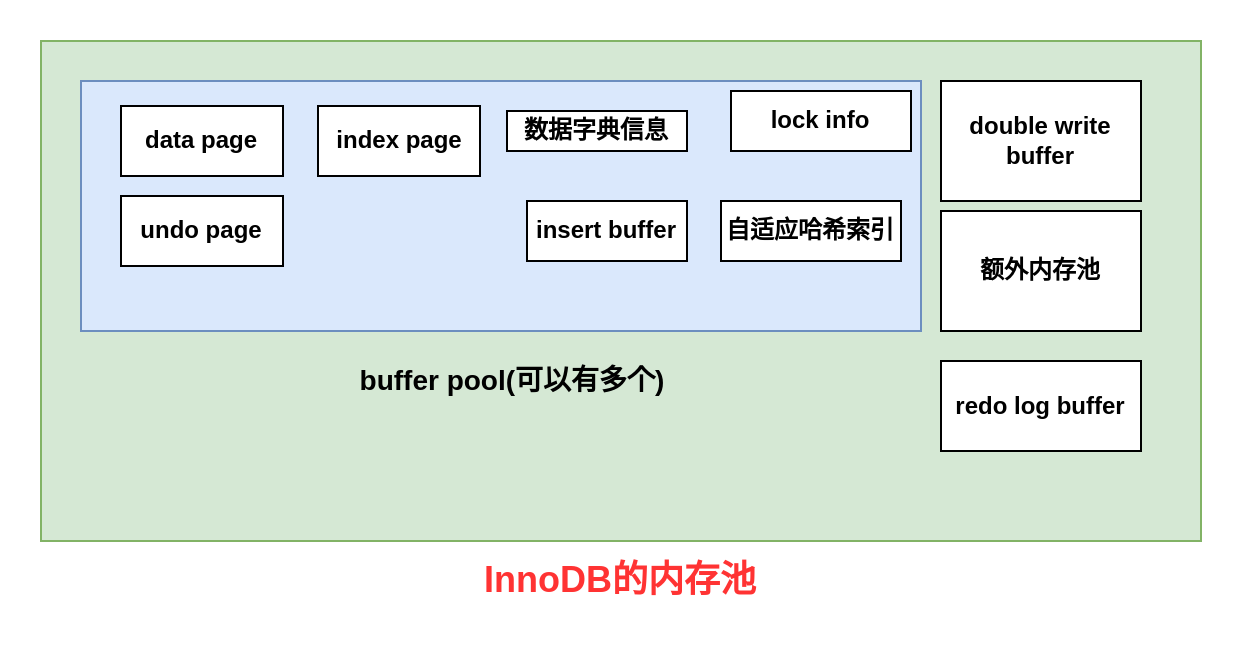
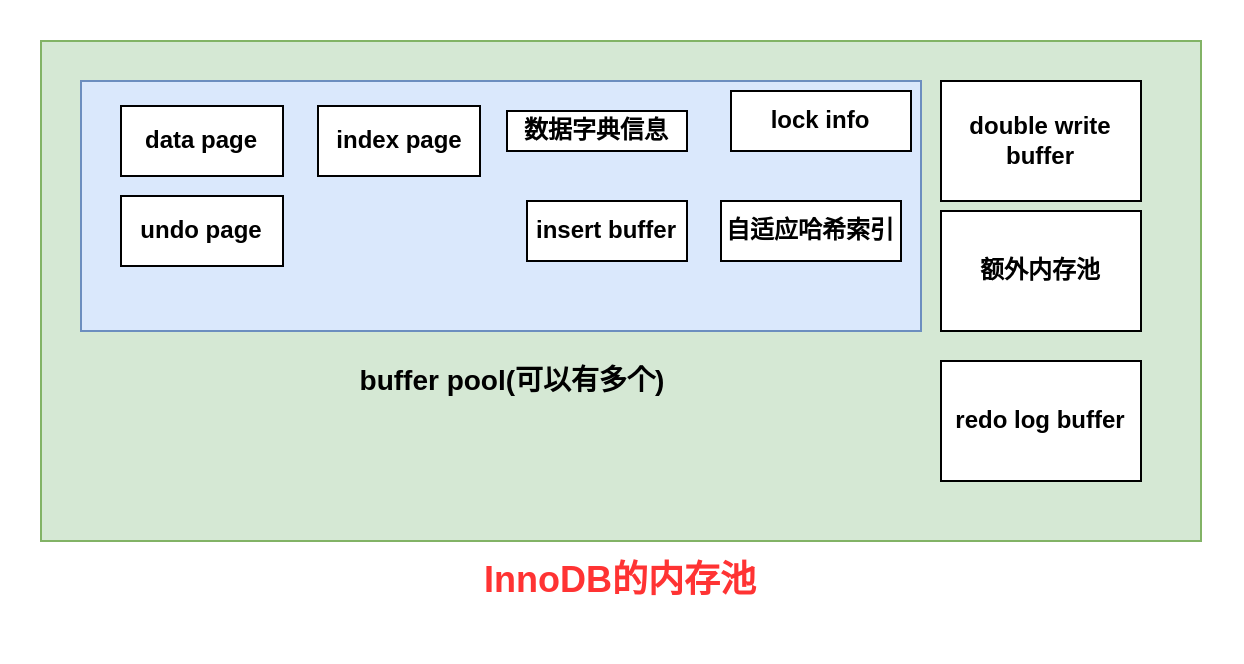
(1041, 406) -> (1041, 421)
